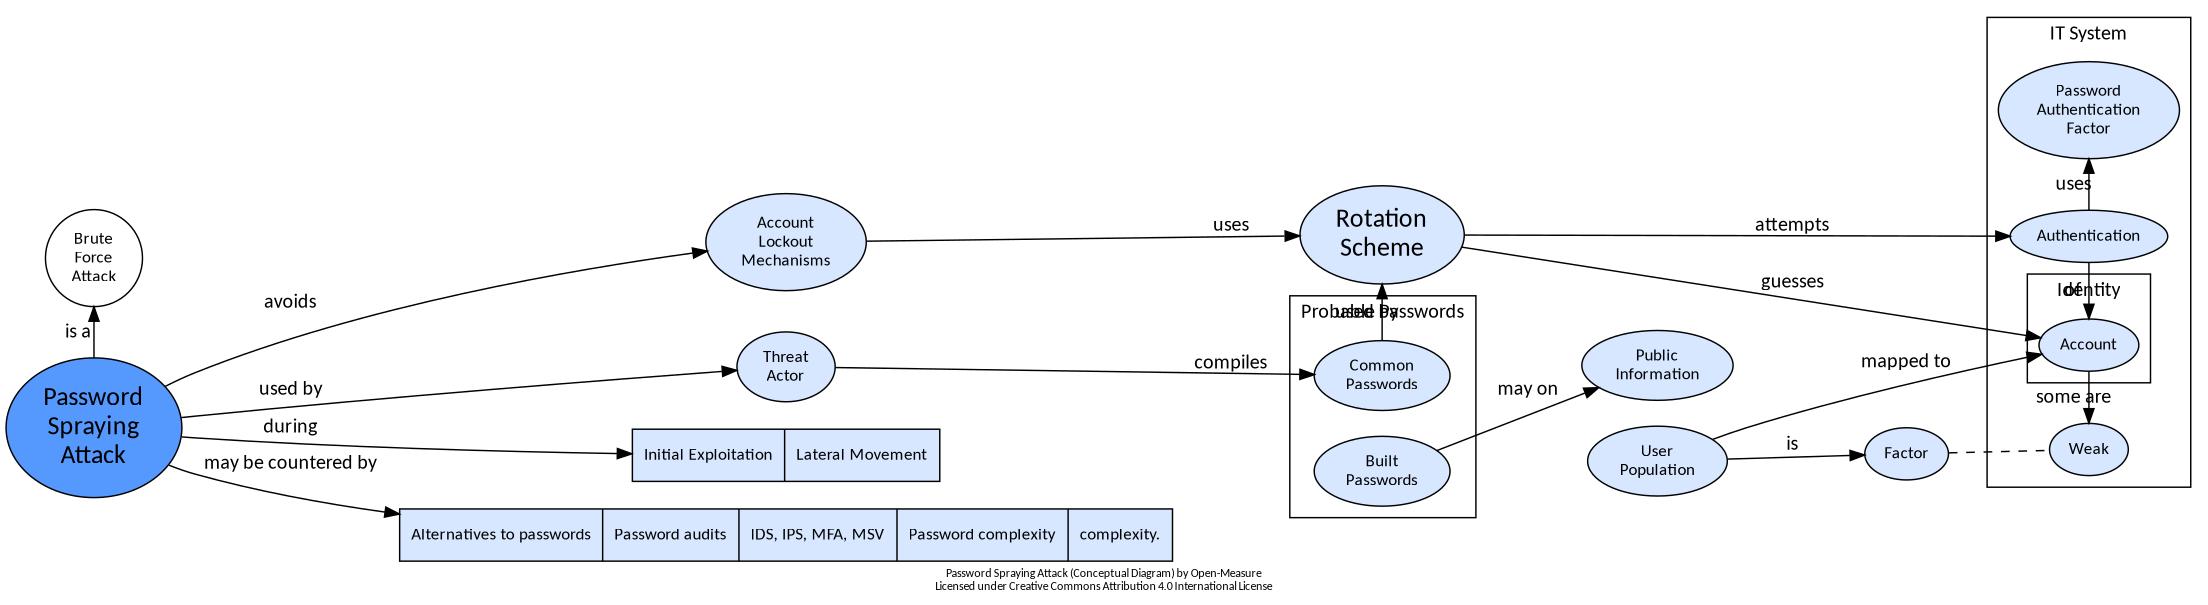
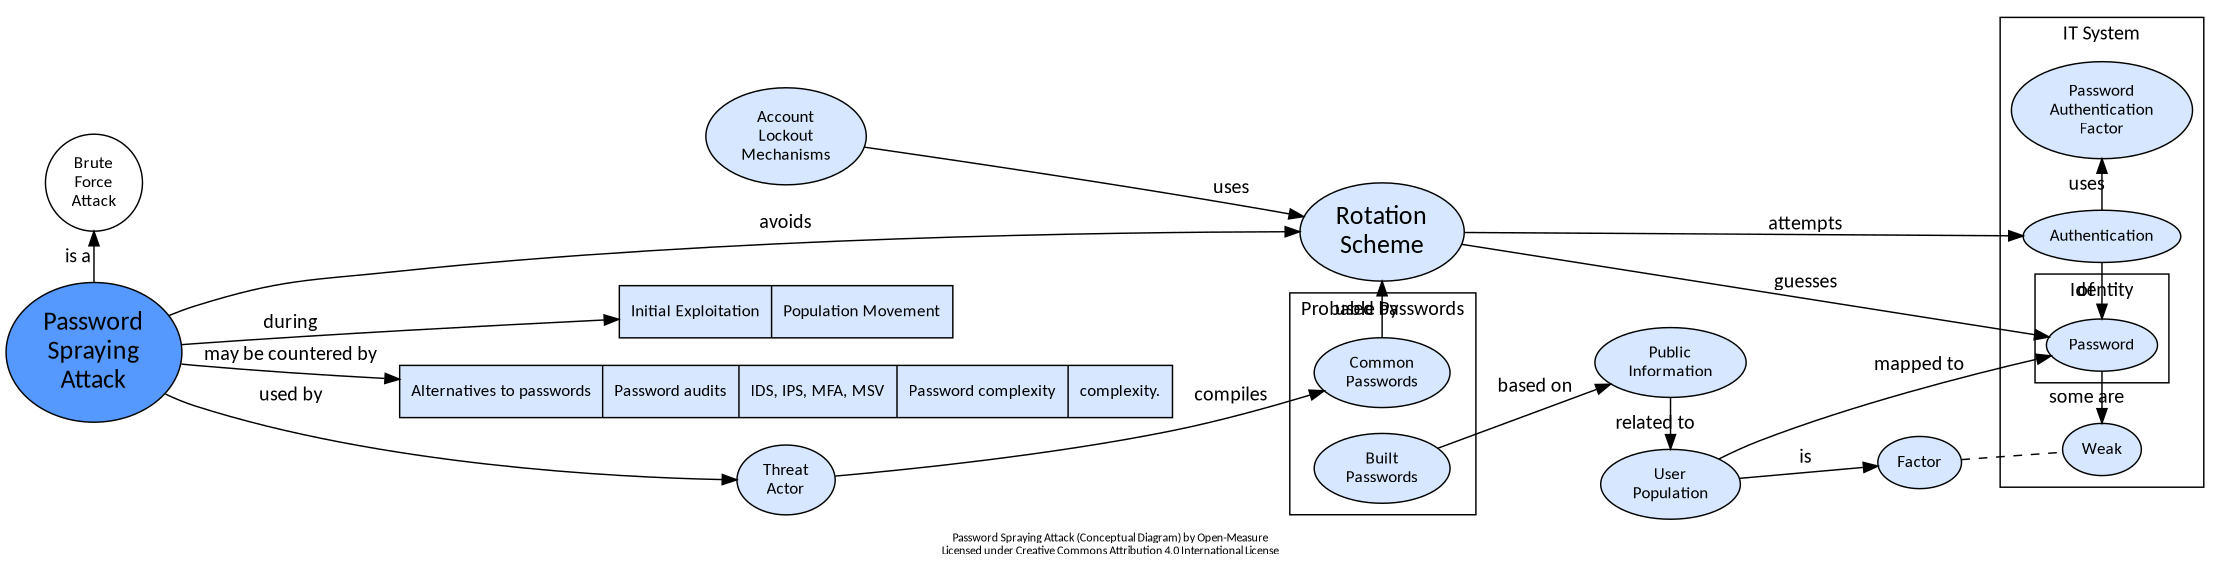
(424, 303) -> (724, 247)
(2089, 345) -> (2102, 345)
(1529, 389) -> (1535, 386)
none -> (1671, 416)
(862, 455) -> (862, 311)
